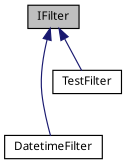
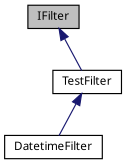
(41, 88) -> (67, 120)
